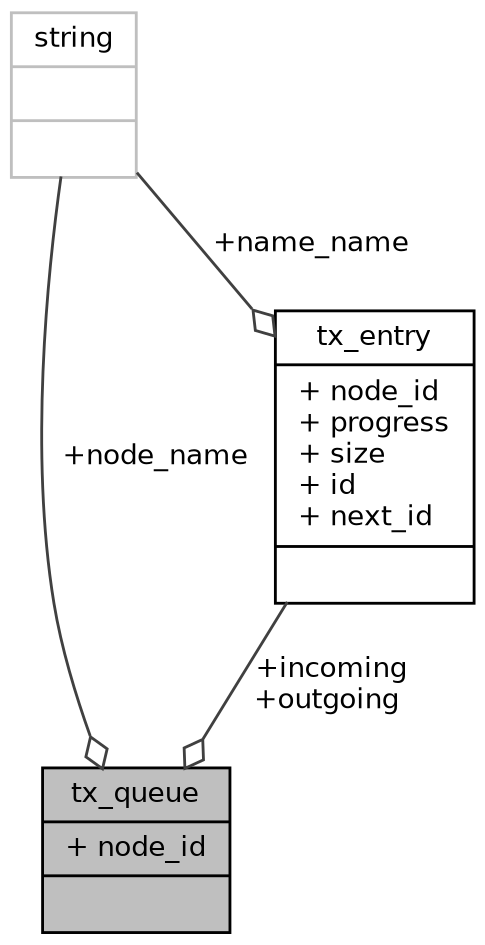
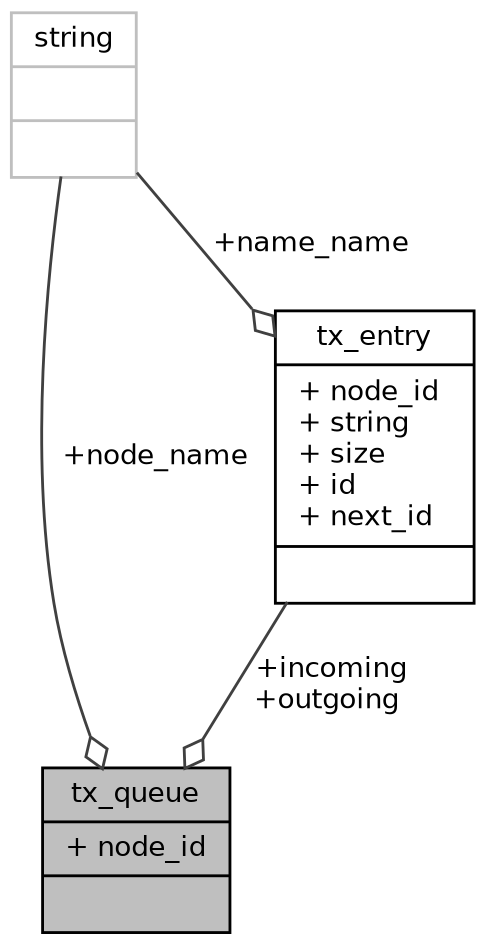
(375, 423) -> (355, 423)
